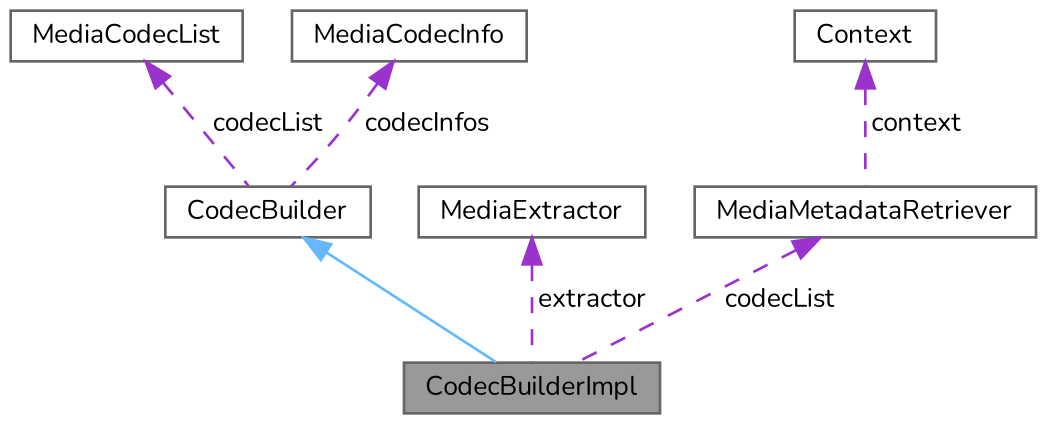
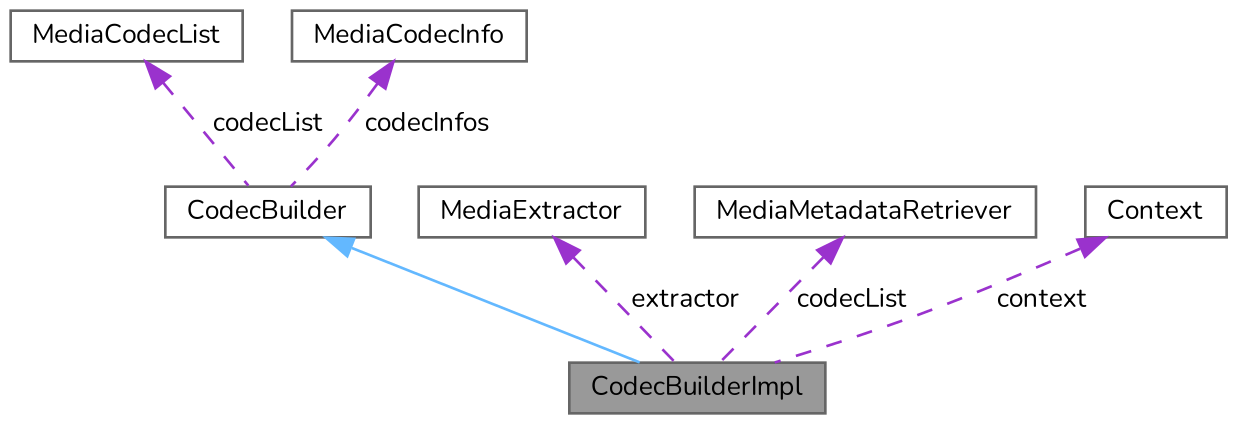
(865, 137) -> (929, 311)
